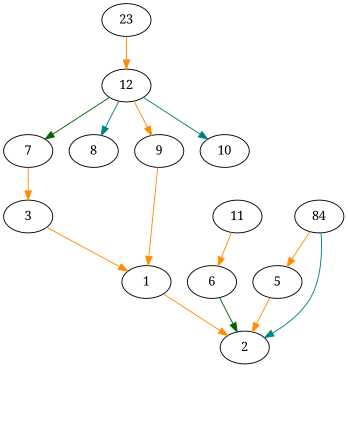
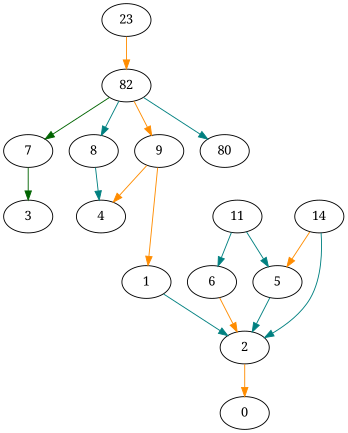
(126, 86) -> (126, 86)
(225, 151) -> (225, 151)
(28, 179) -> (28, 179)
none -> (101, 217)
(319, 217) -> (319, 217)
(226, 245) -> (226, 245)
none -> (255, 245)
(83, 247) -> none
(226, 311) -> (226, 311)
(263, 311) -> (263, 311)
(192, 312) -> (192, 312)
none -> (245, 413)
